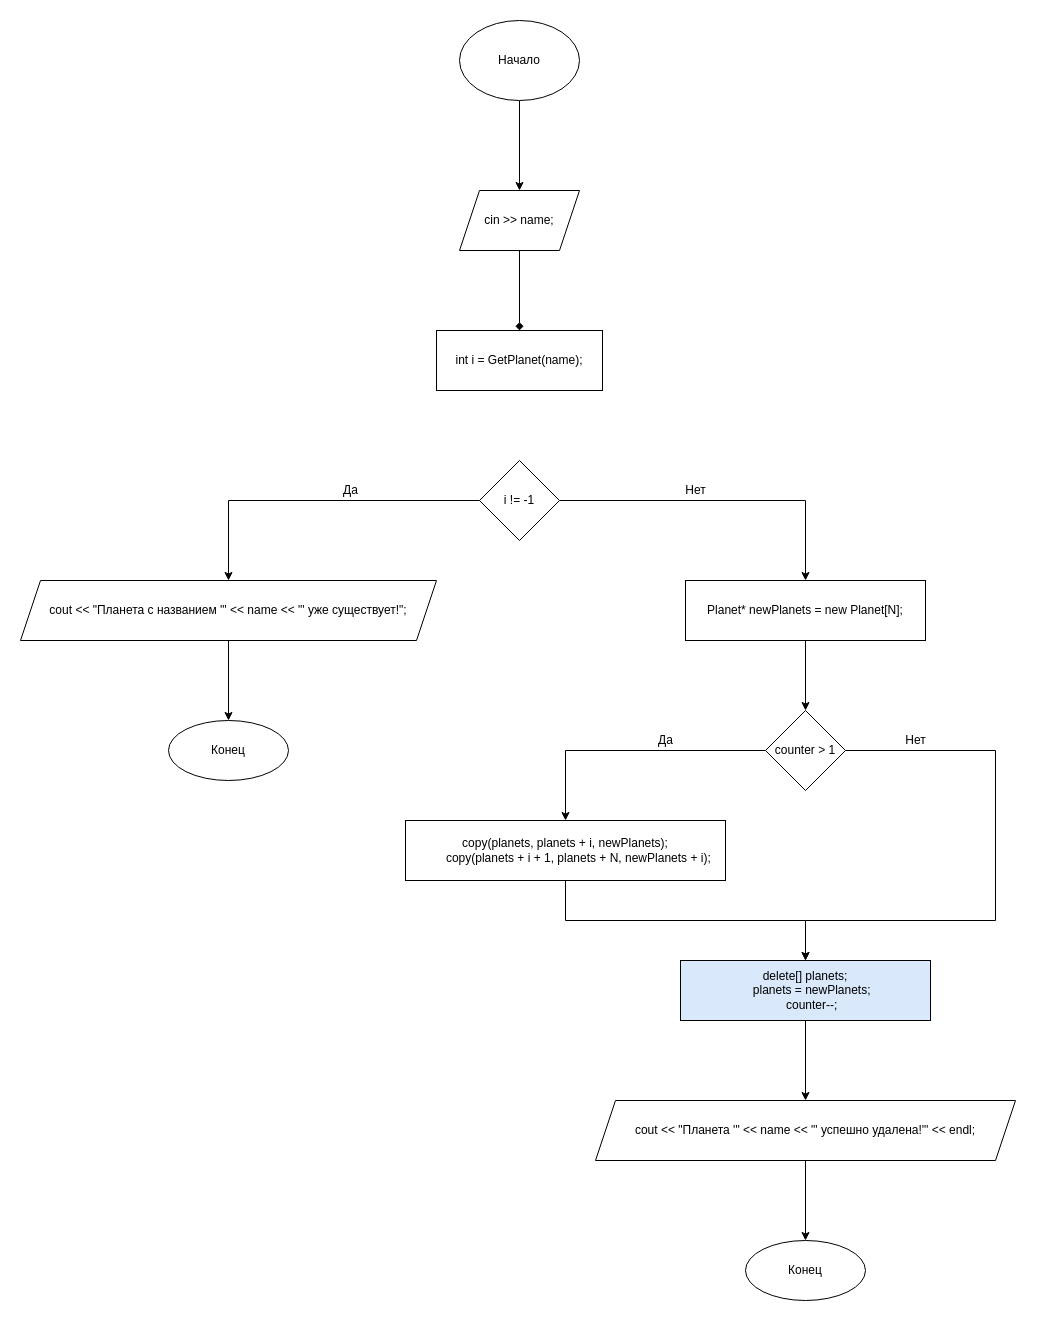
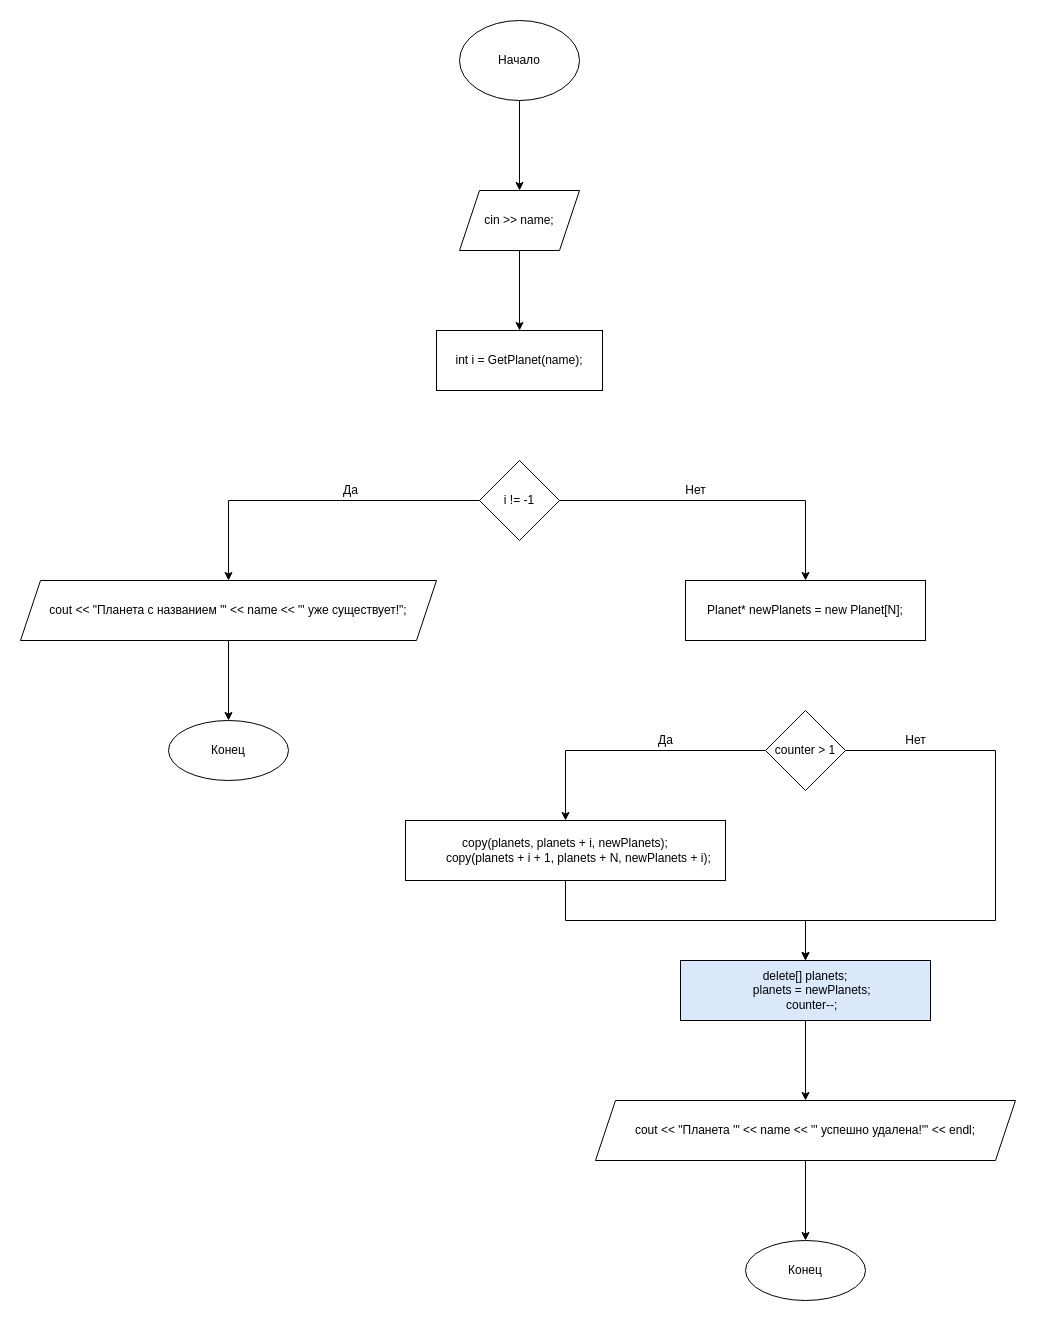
(520, 321) -> (520, 322)
(806, 672) -> none
